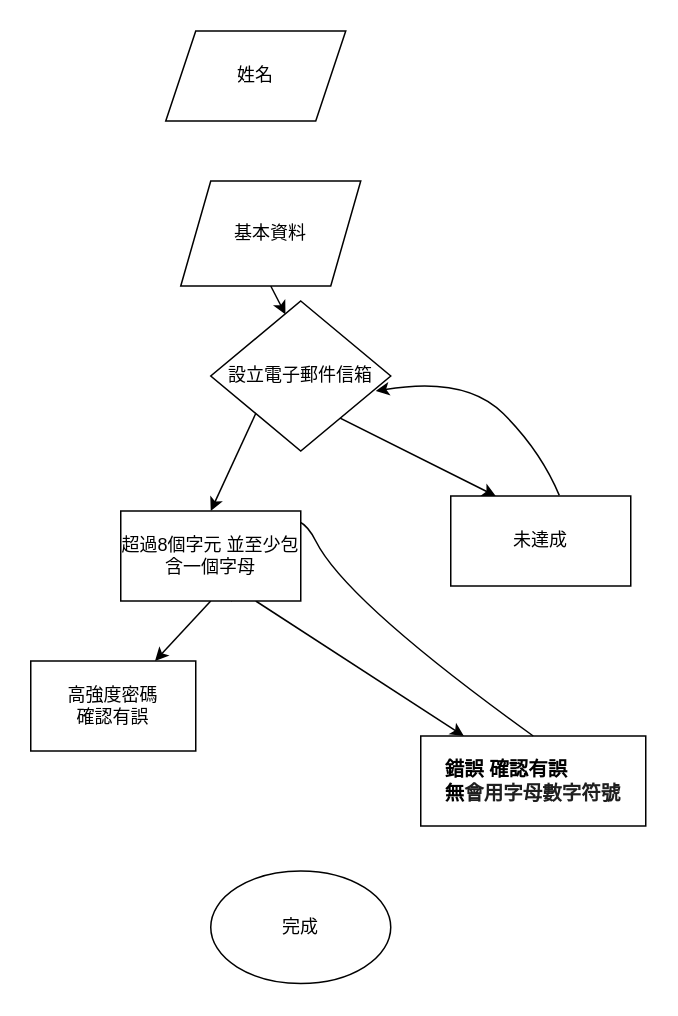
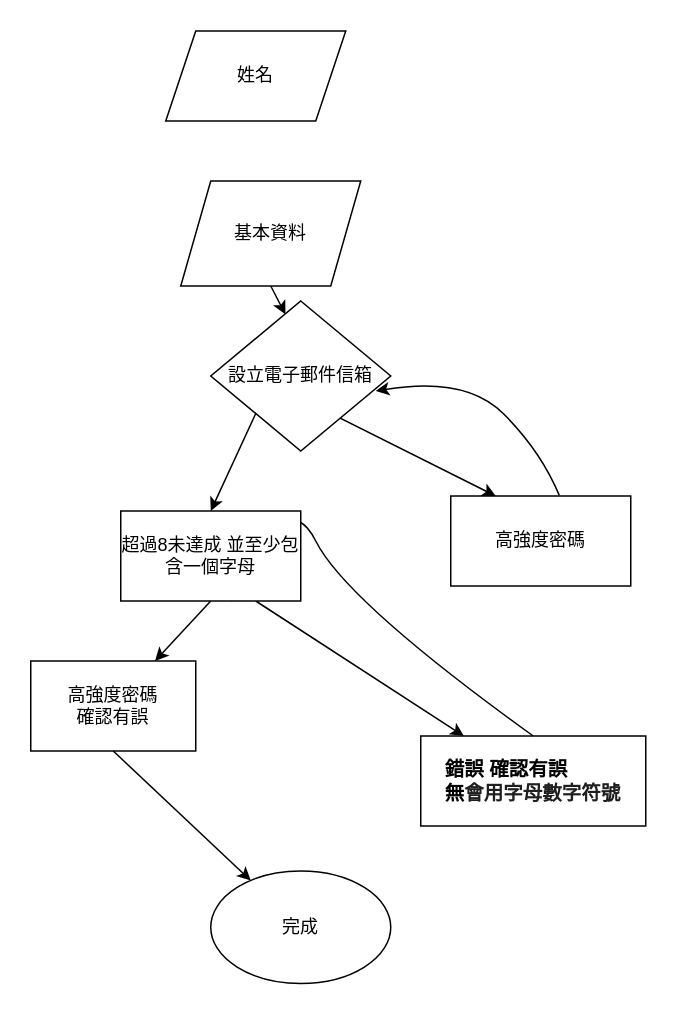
(541, 541) -> (541, 541)
(211, 556) -> (211, 556)
none -> (178, 812)
